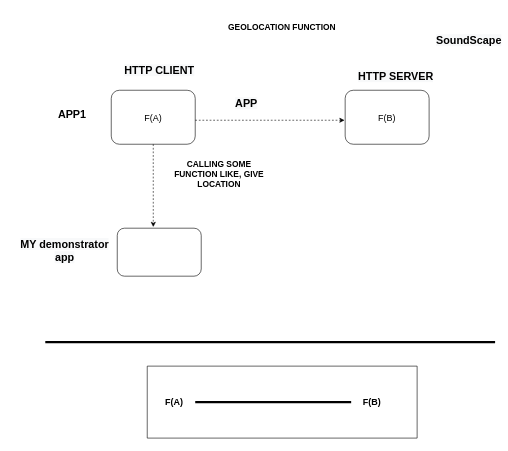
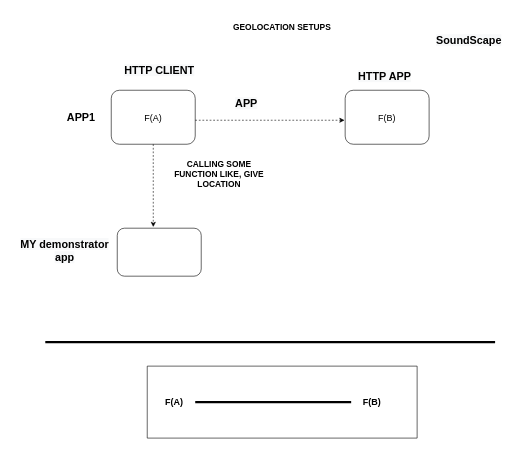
(282, 27) -> (282, 27)
(380, 75) -> (374, 75)
(72, 114) -> (81, 117)
